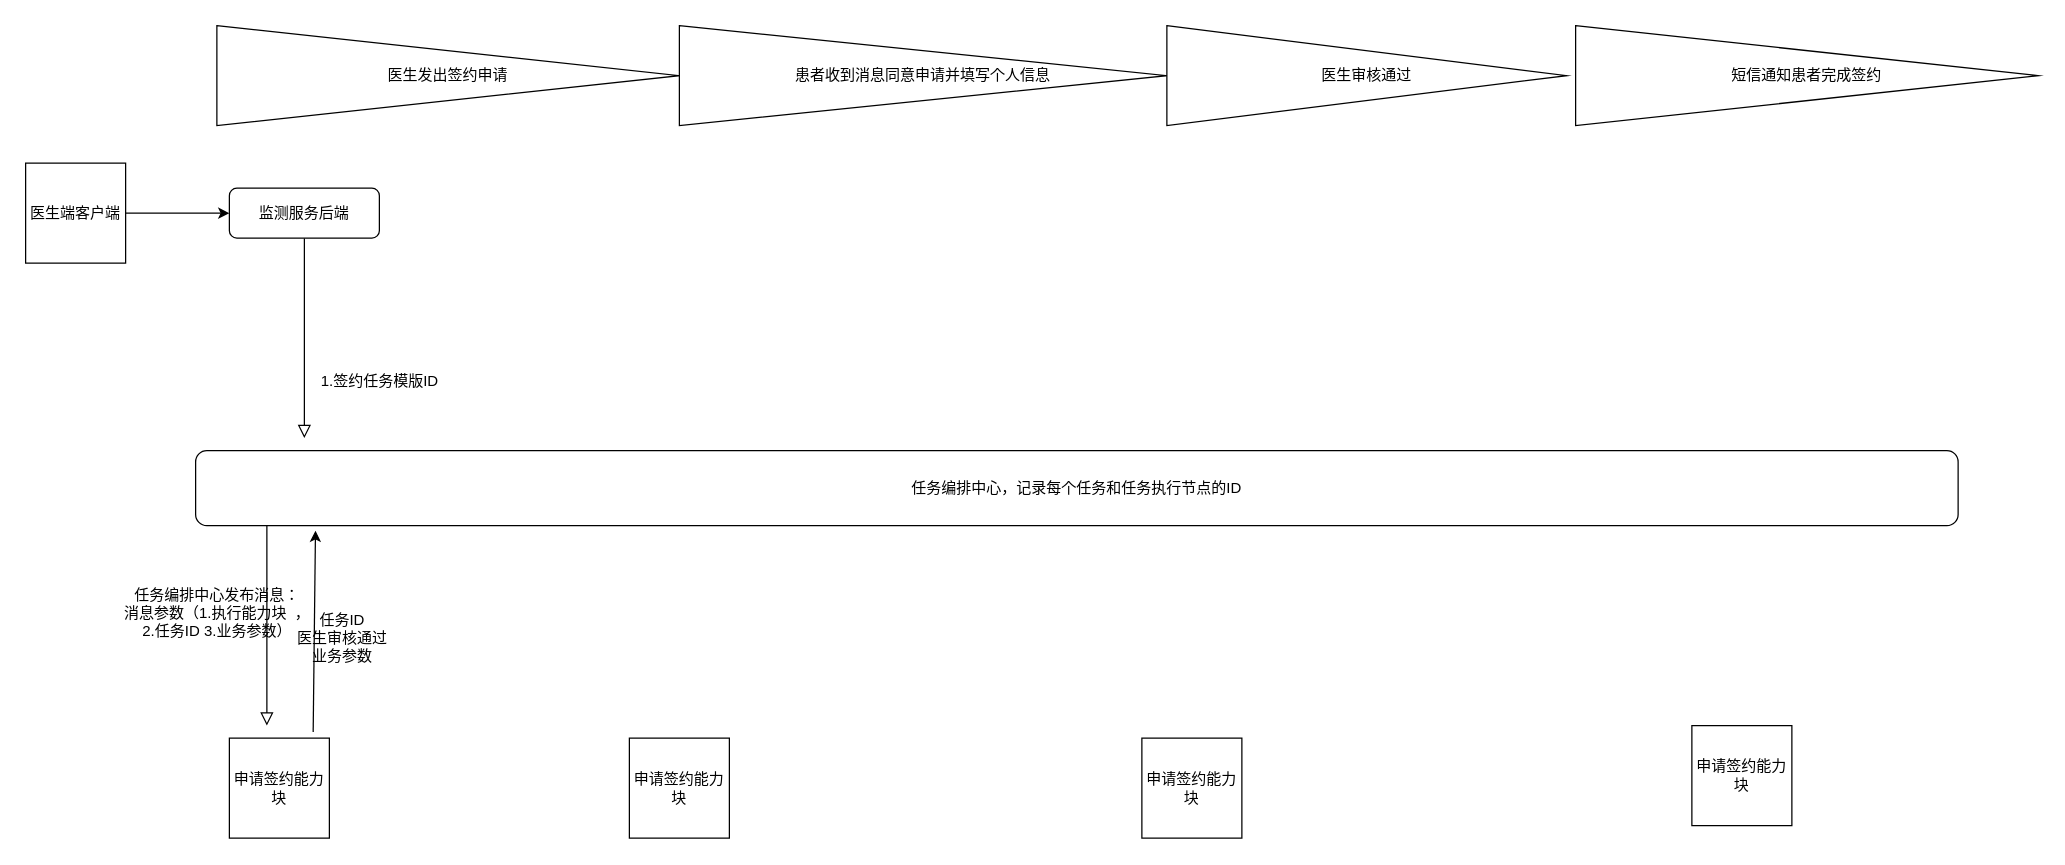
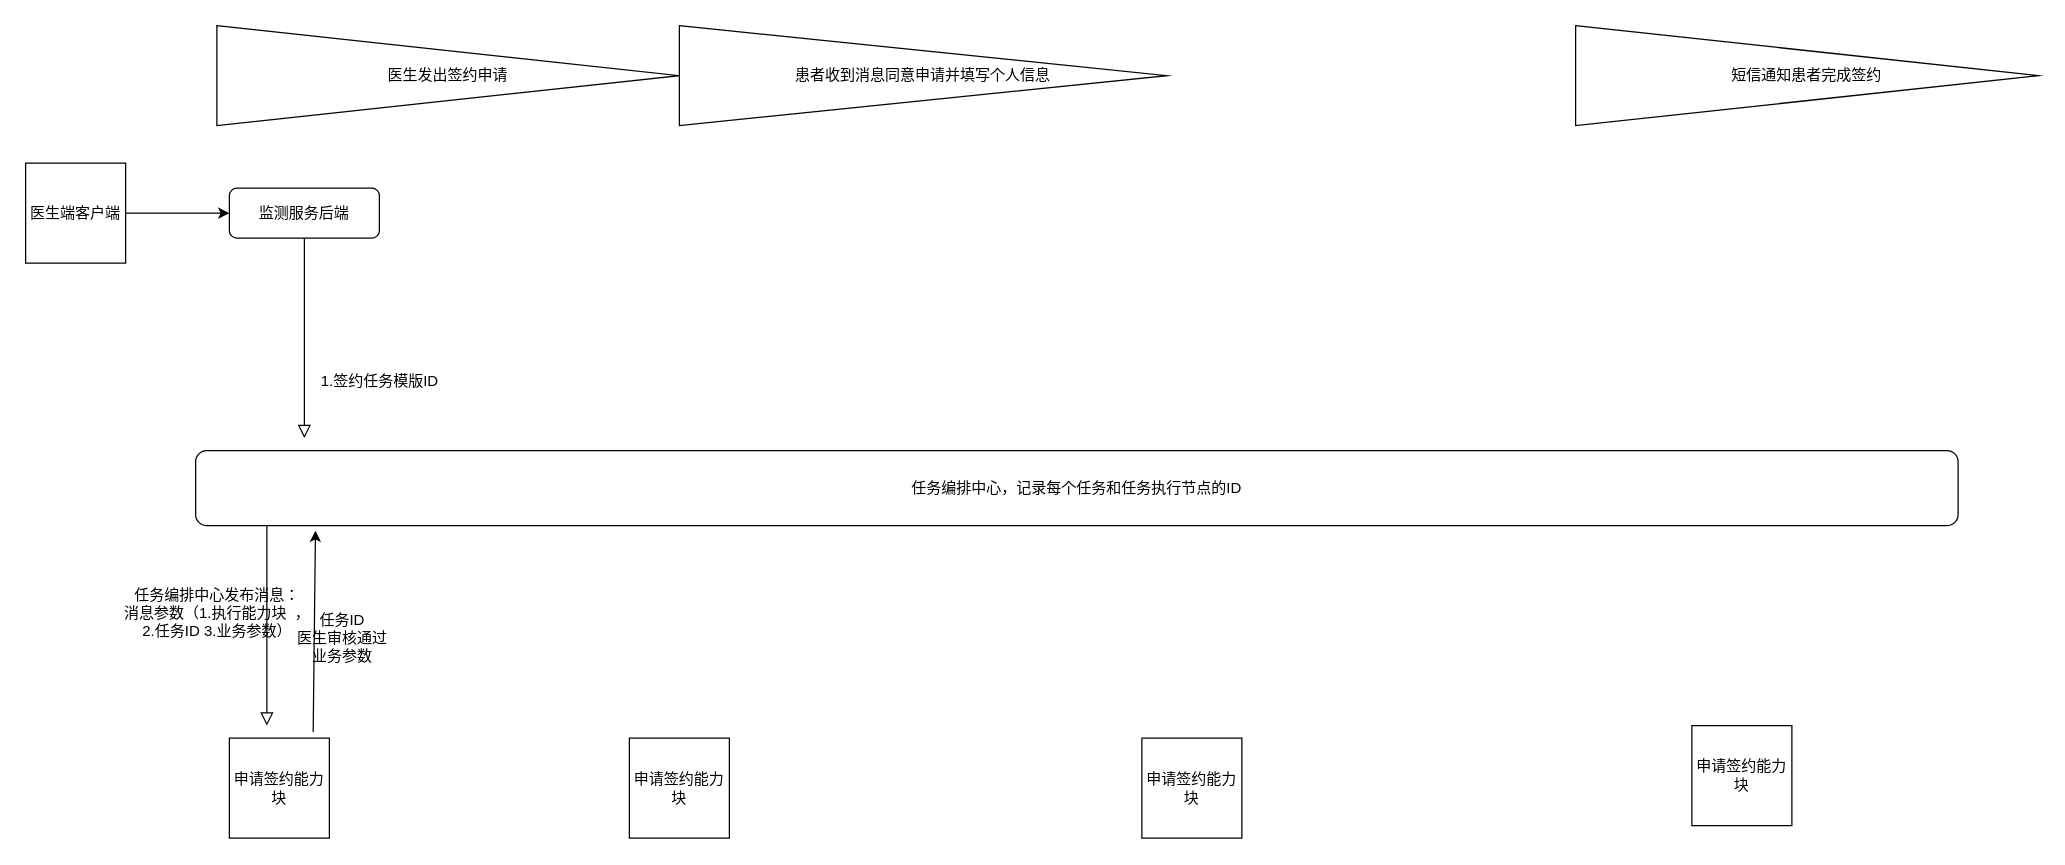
(1367, 76) -> none
